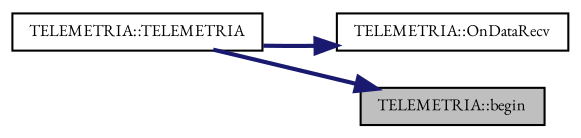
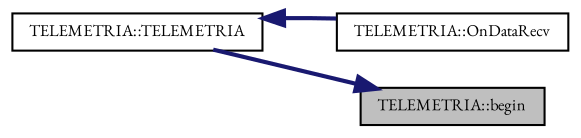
(289, 46) -> (310, 18)
